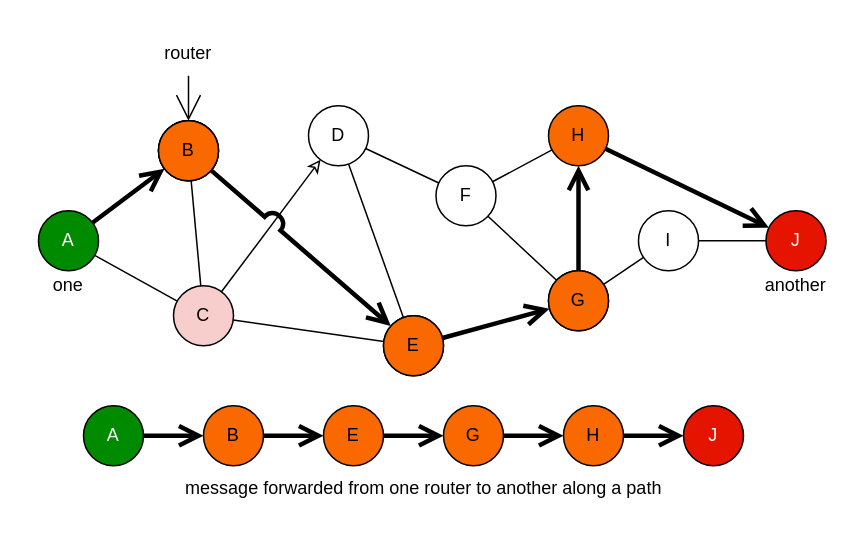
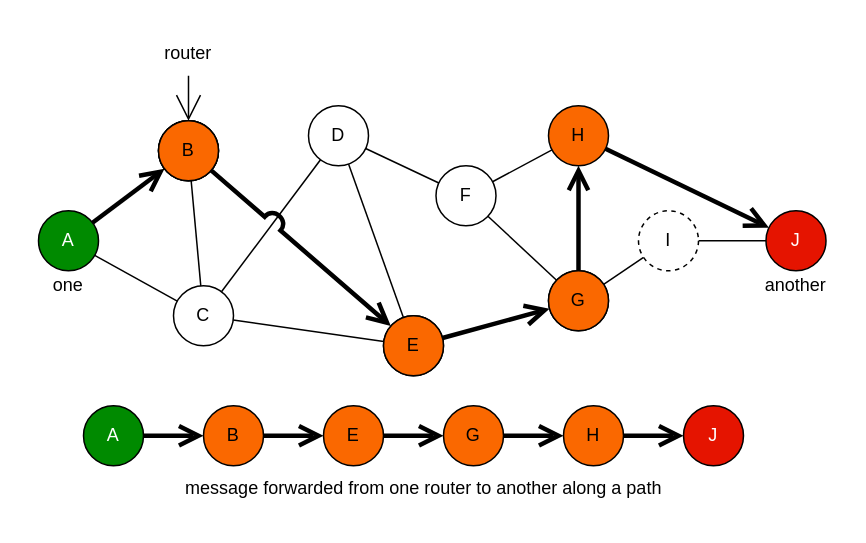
(313, 169) -> (317, 165)
(668, 241) -> (668, 241)
(203, 316) -> (203, 316)
